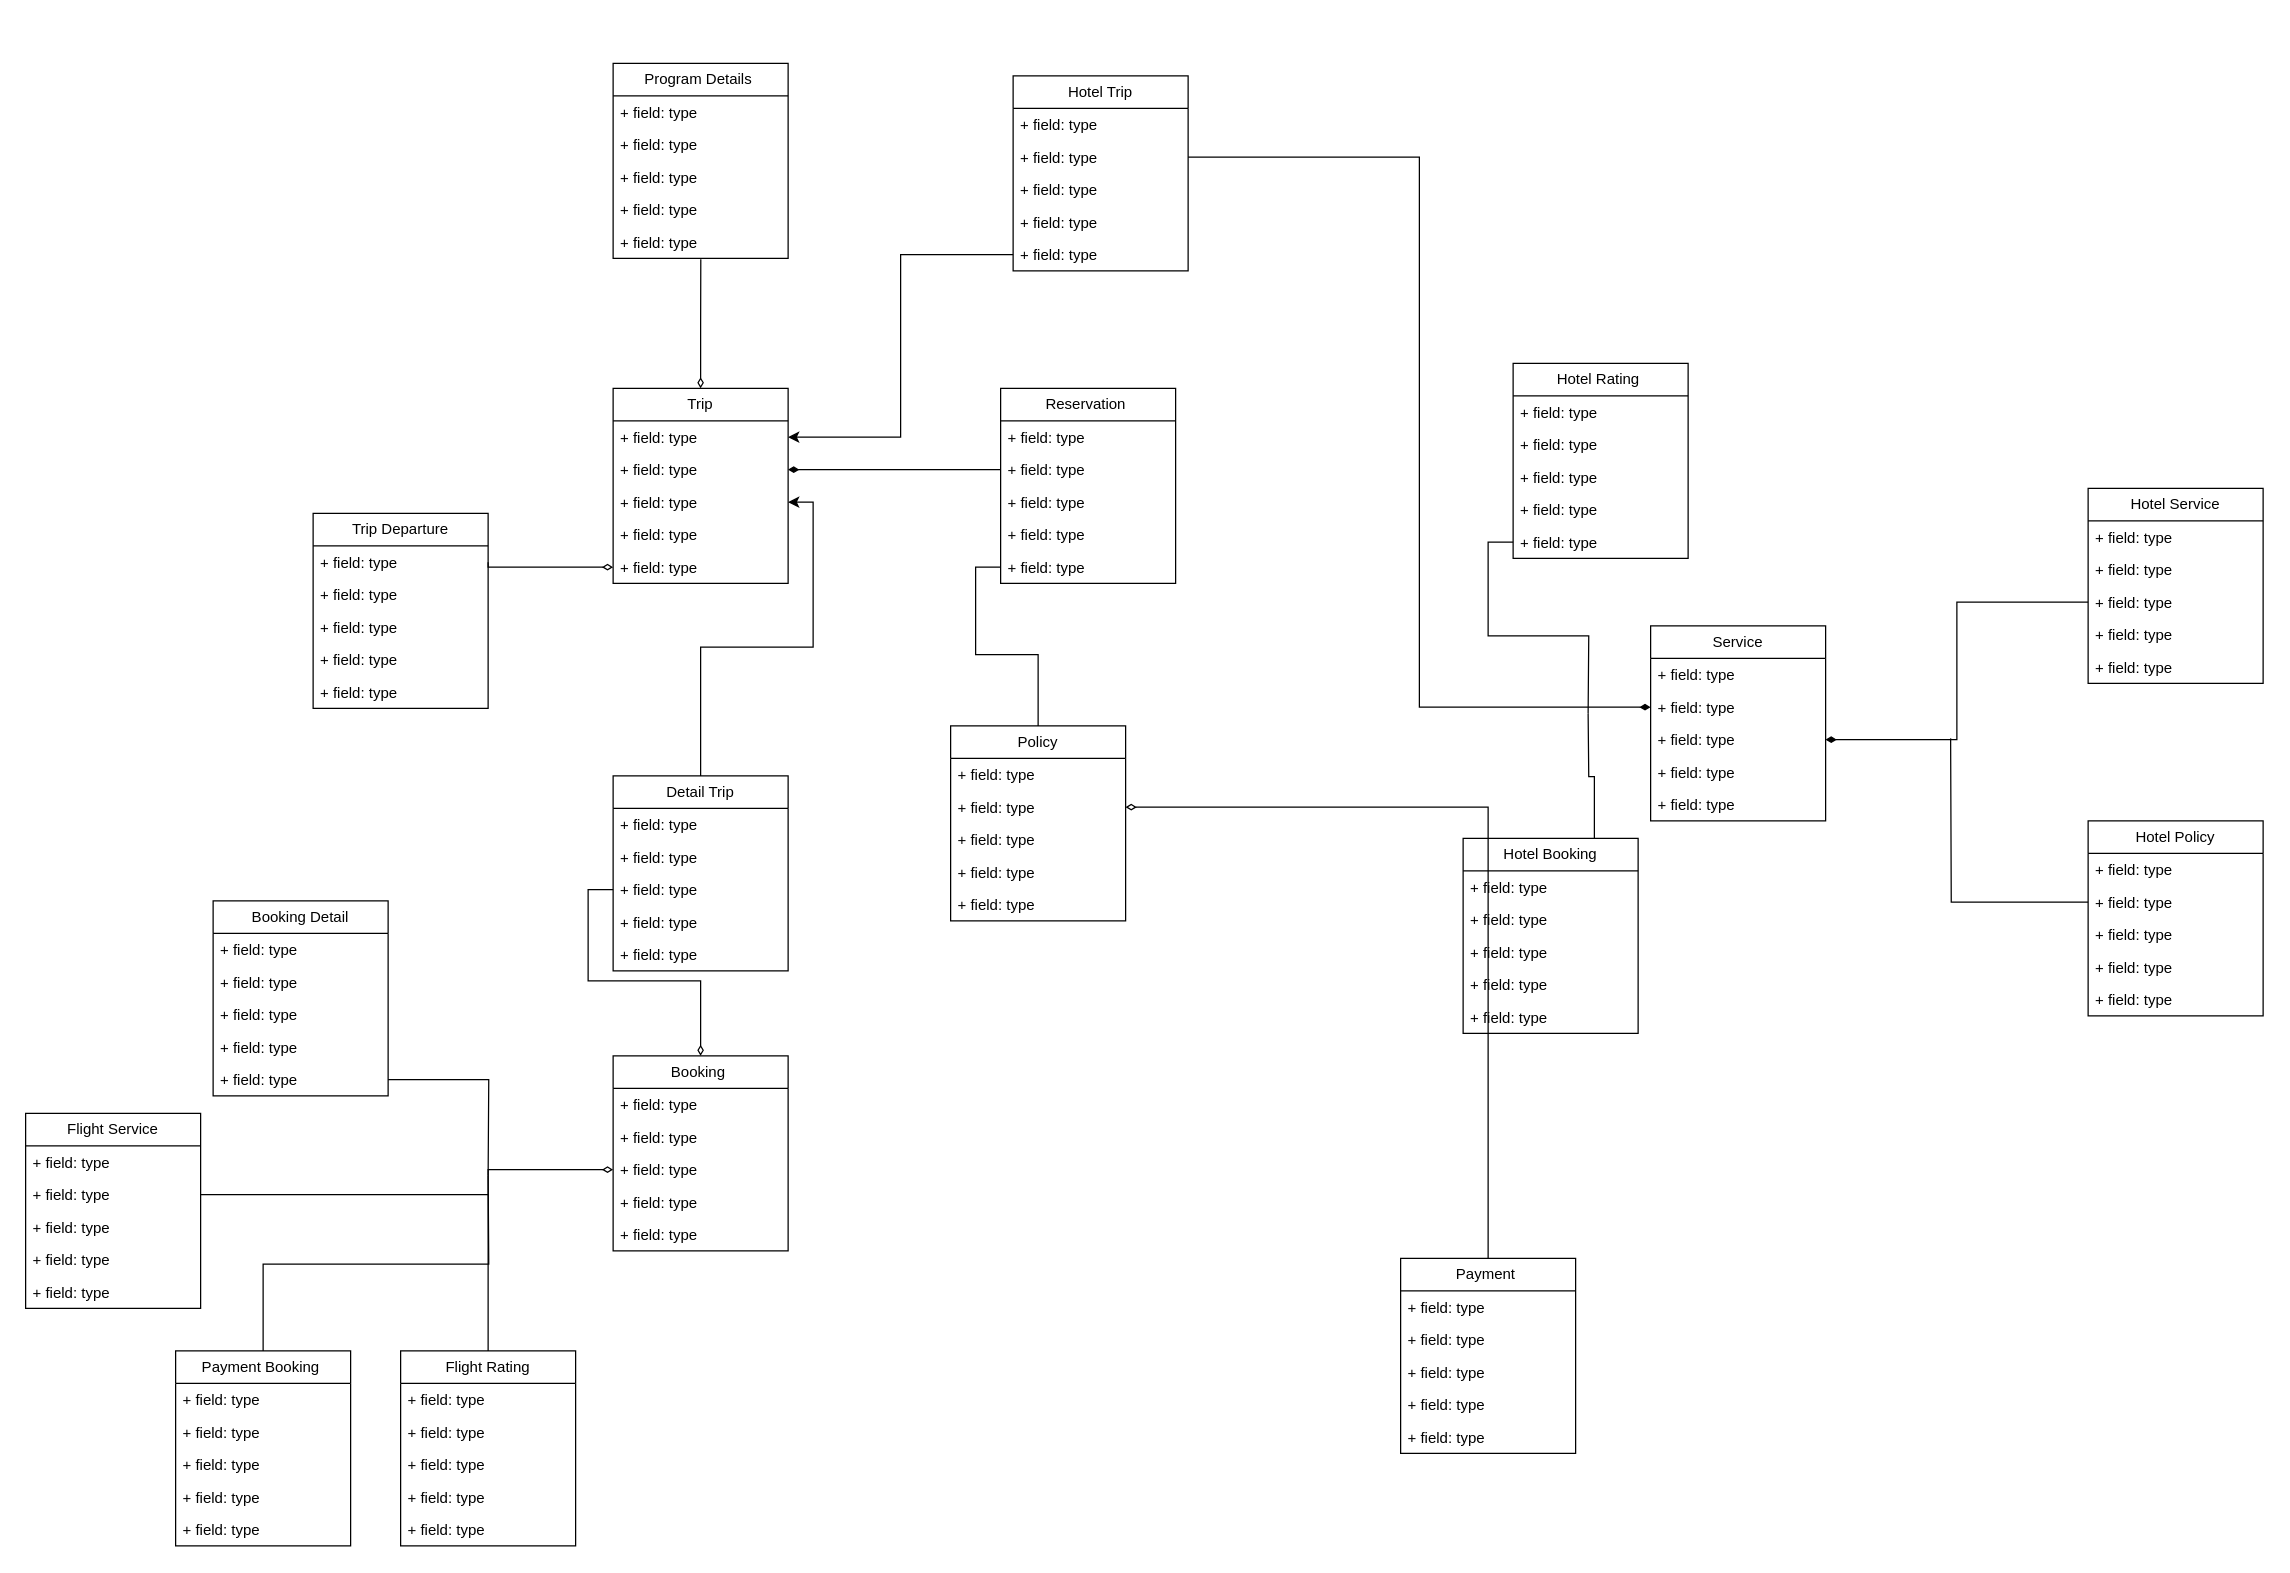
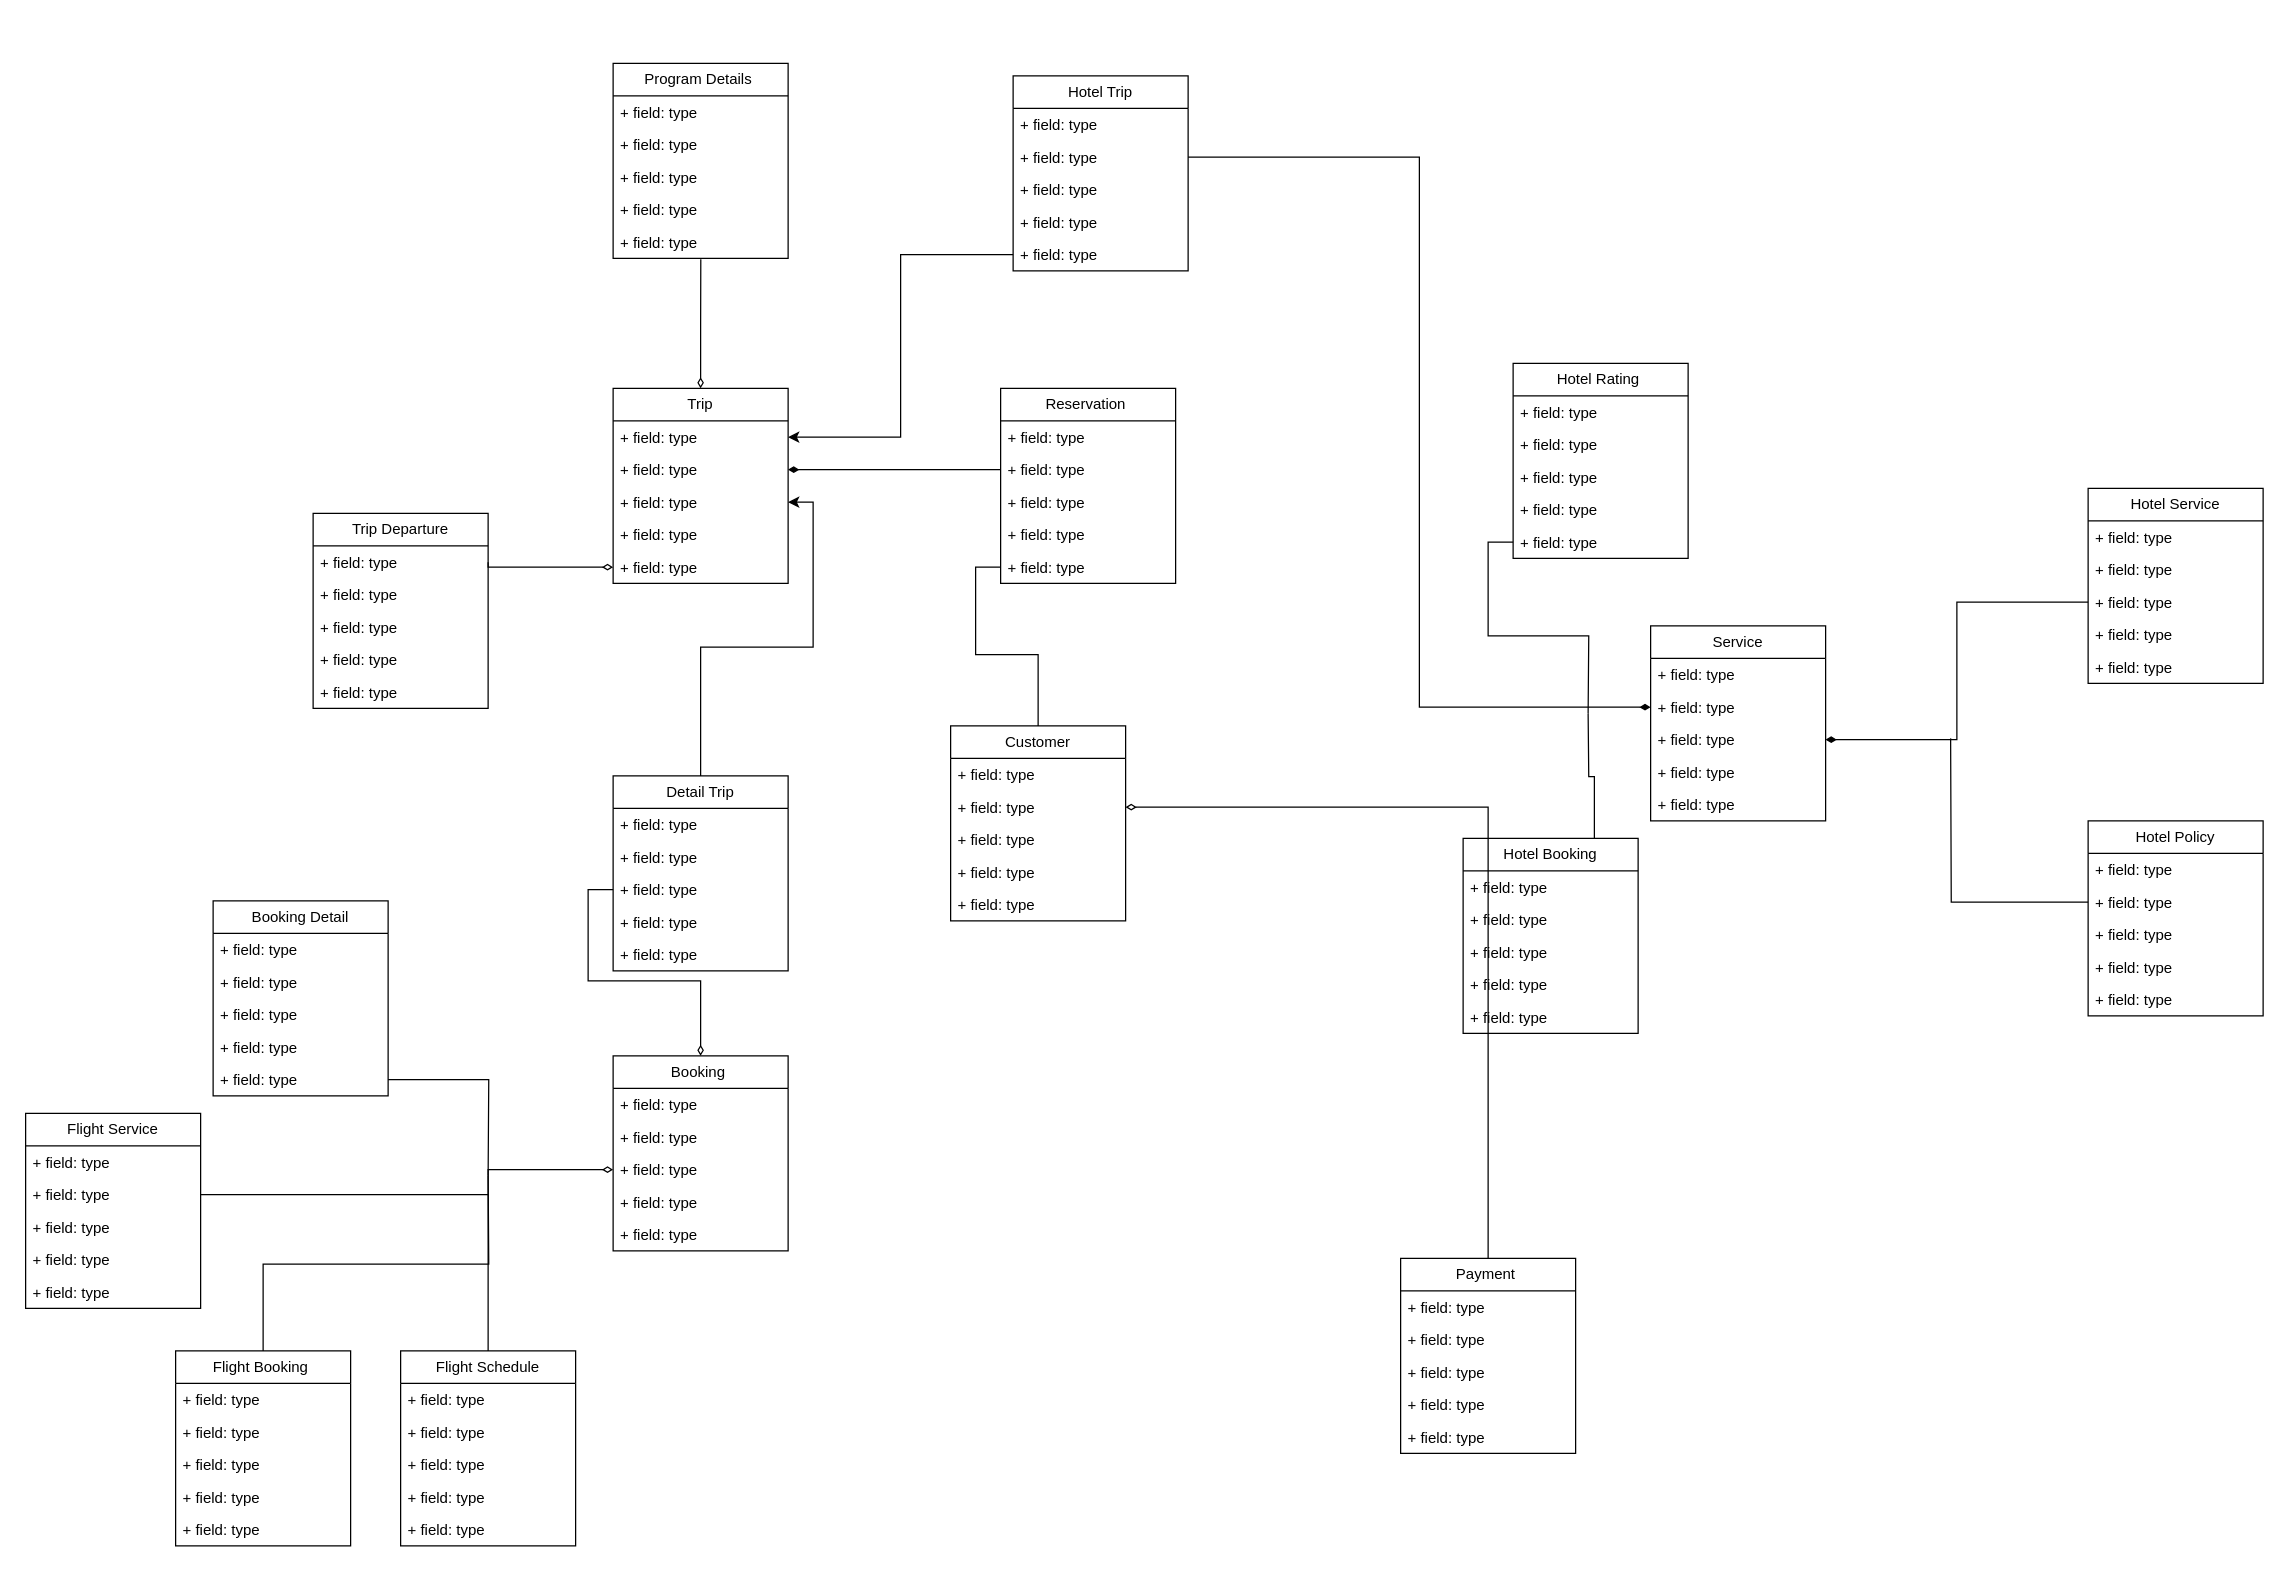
(1038, 742) -> (1038, 742)
(263, 1367) -> (263, 1367)
(488, 1367) -> (488, 1367)
